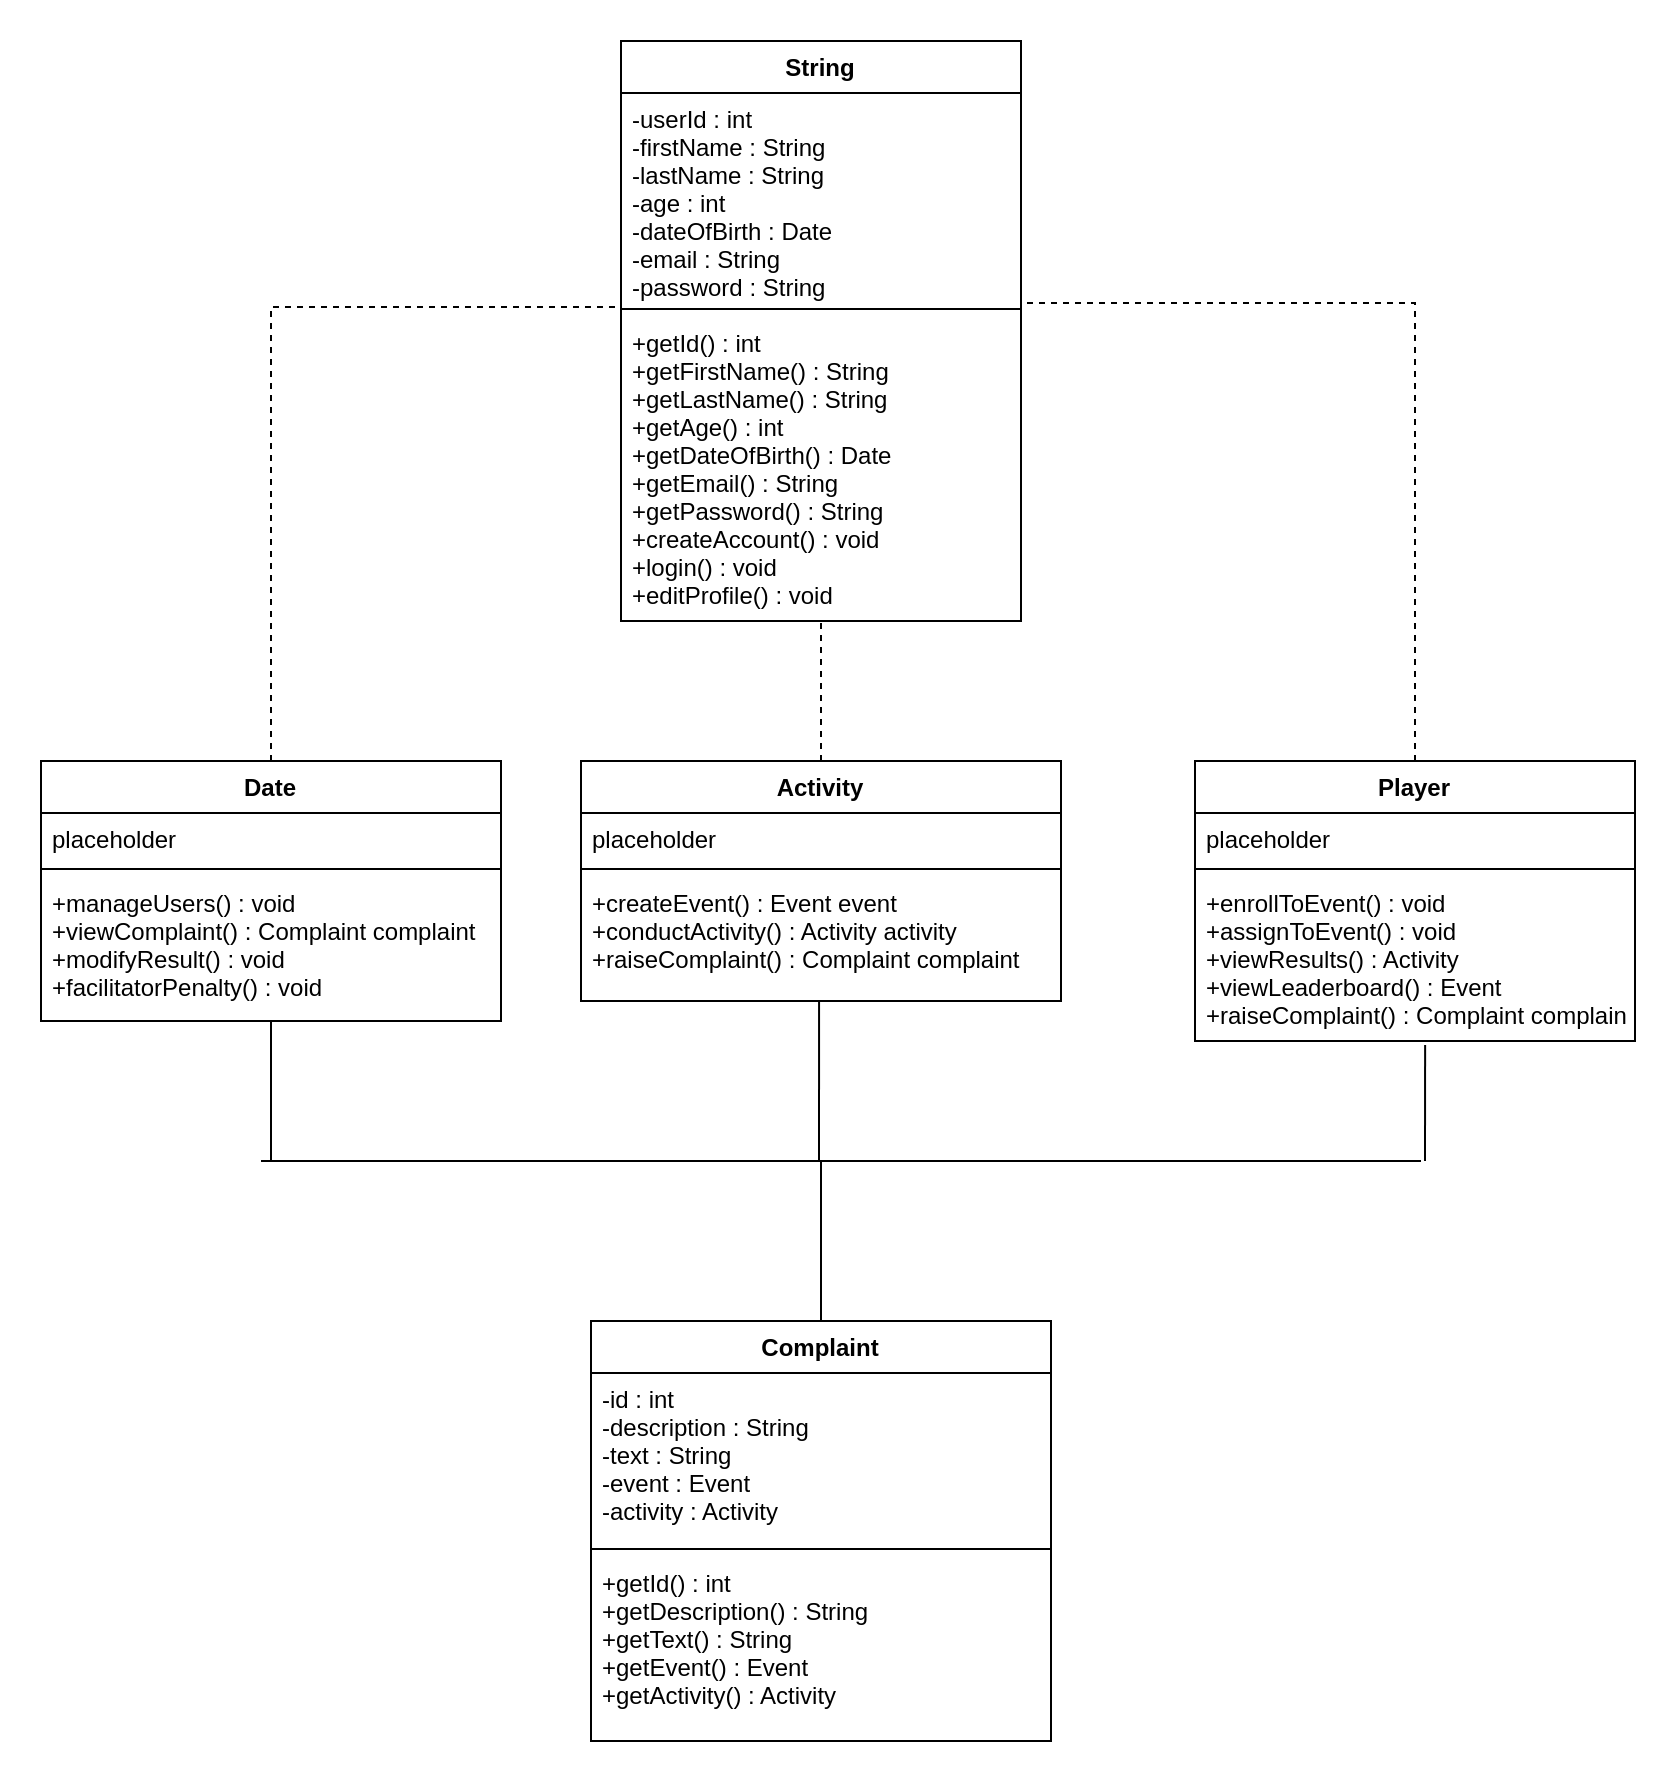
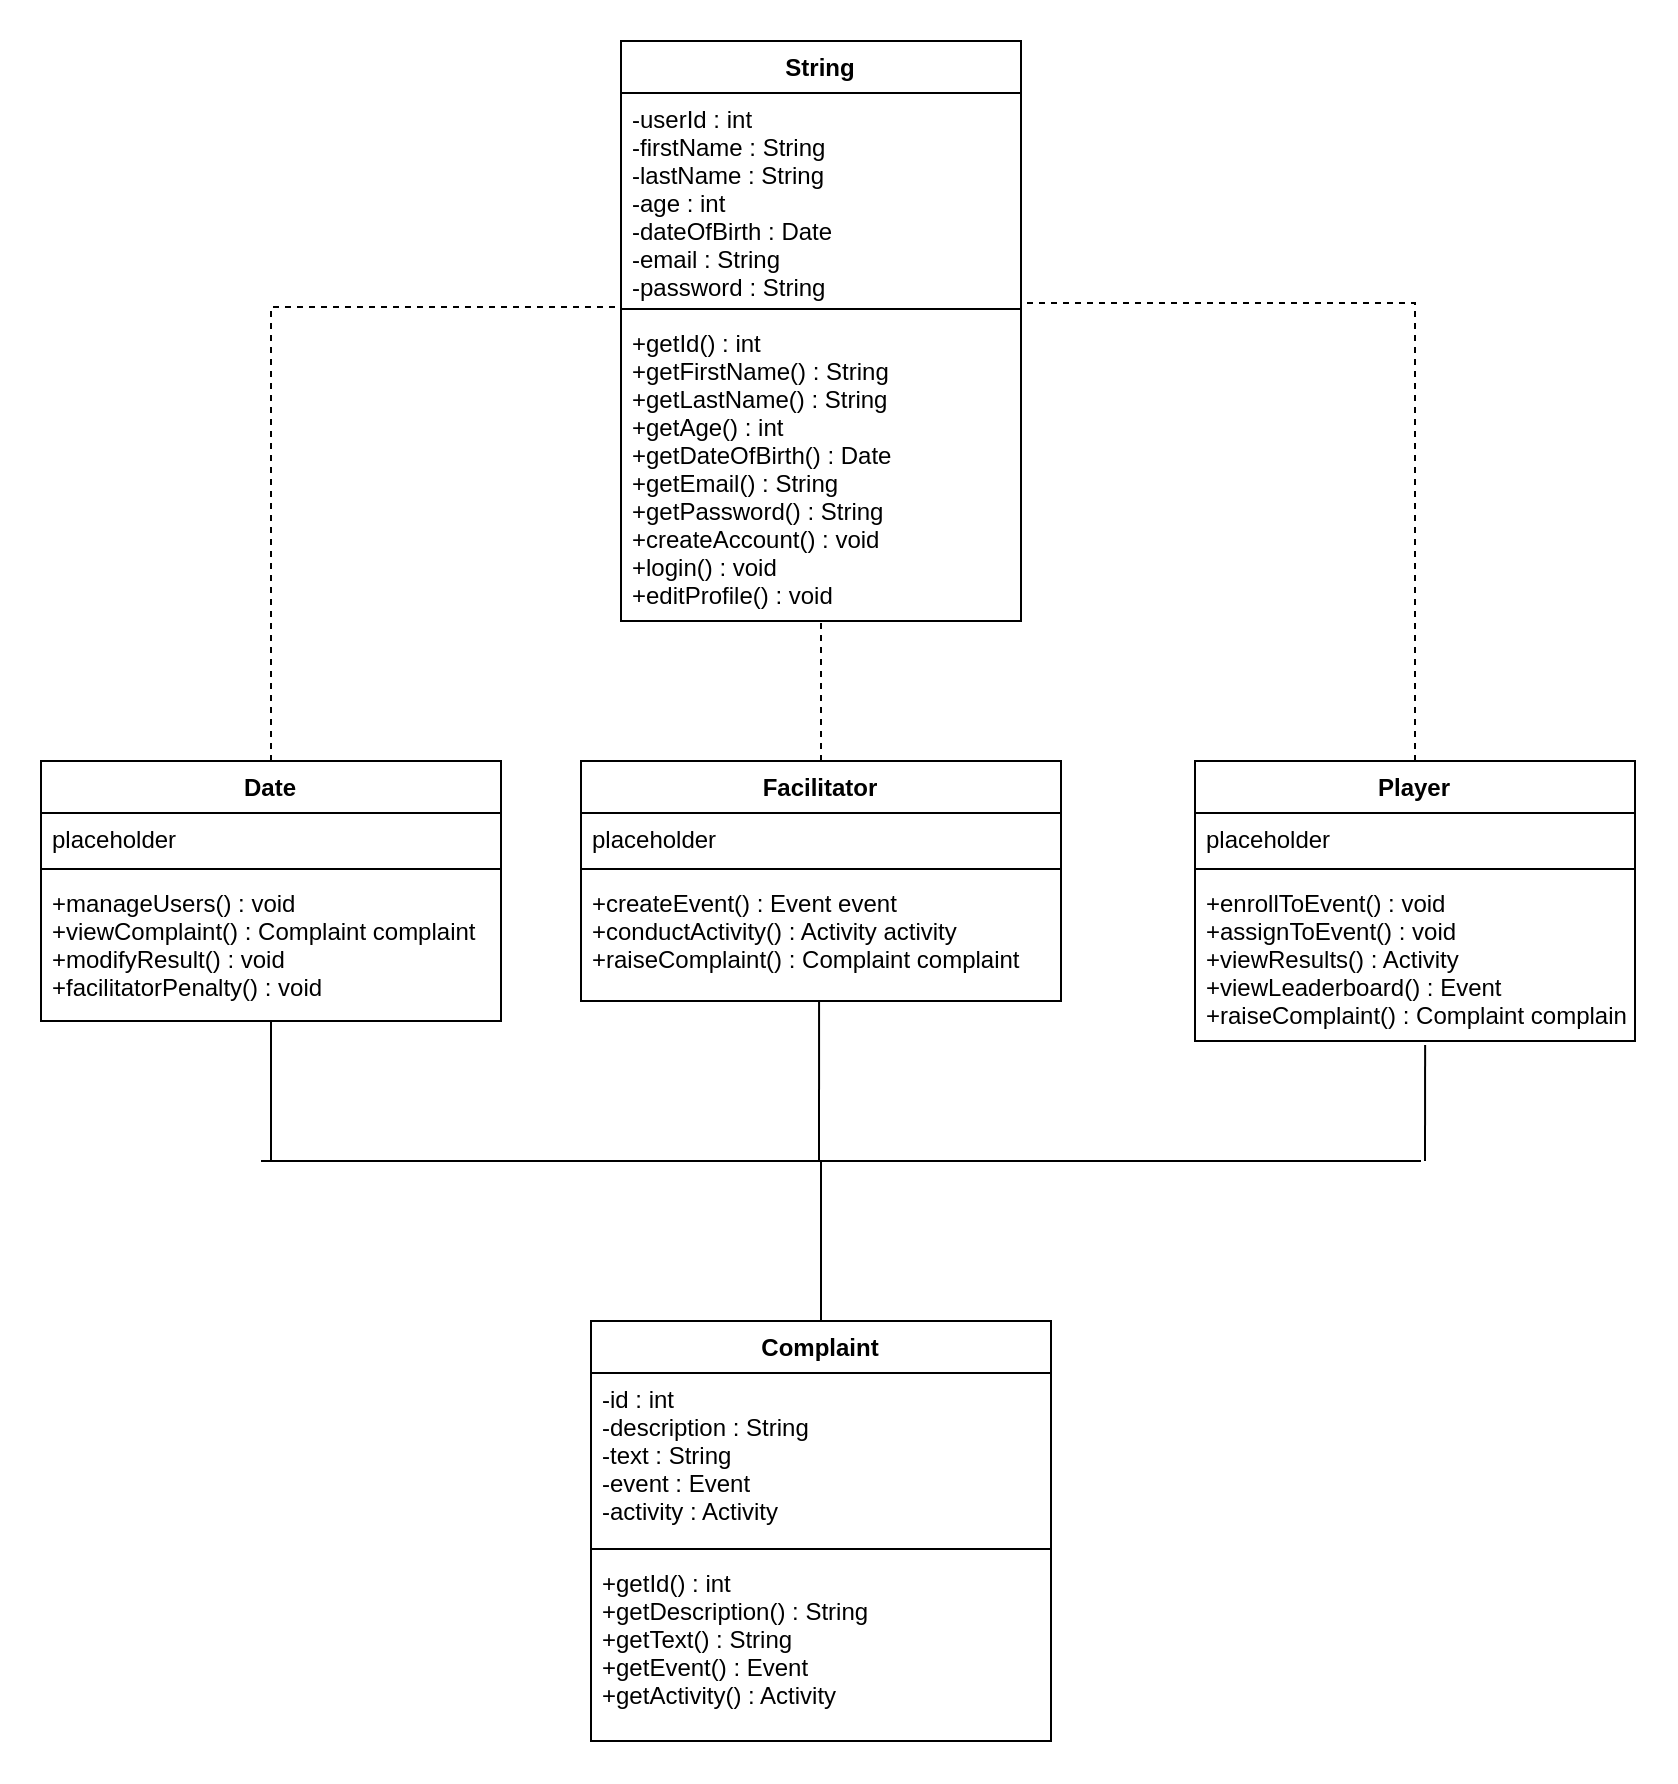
(820, 788) -> (820, 788)
